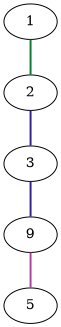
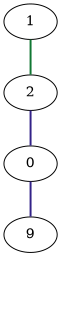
(31, 164) -> (31, 164)
(31, 306) -> none
